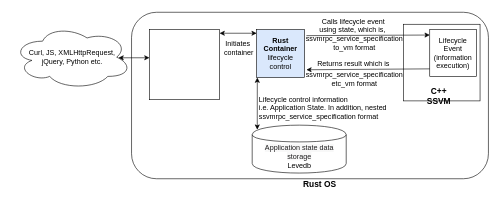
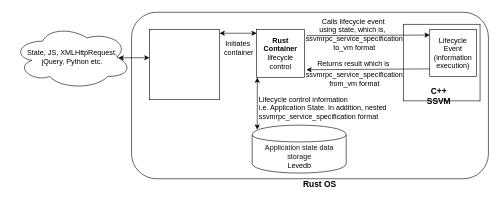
(281, 54) -> (281, 54)
(72, 57) -> (72, 57)
(355, 80) -> (355, 80)
